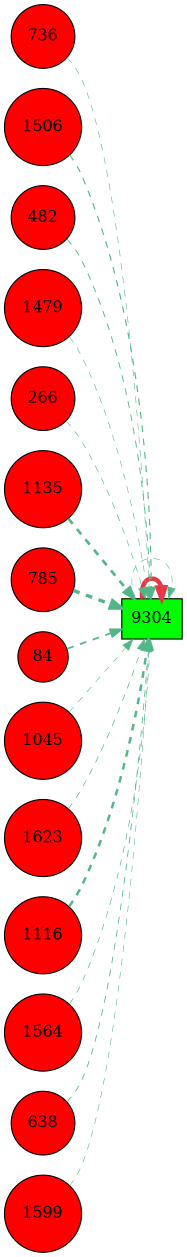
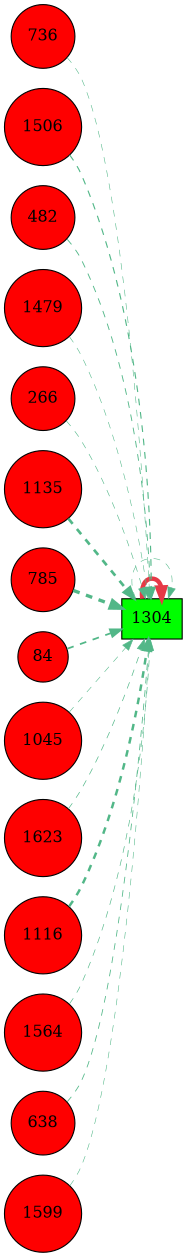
(152, 619) -> (152, 619)
